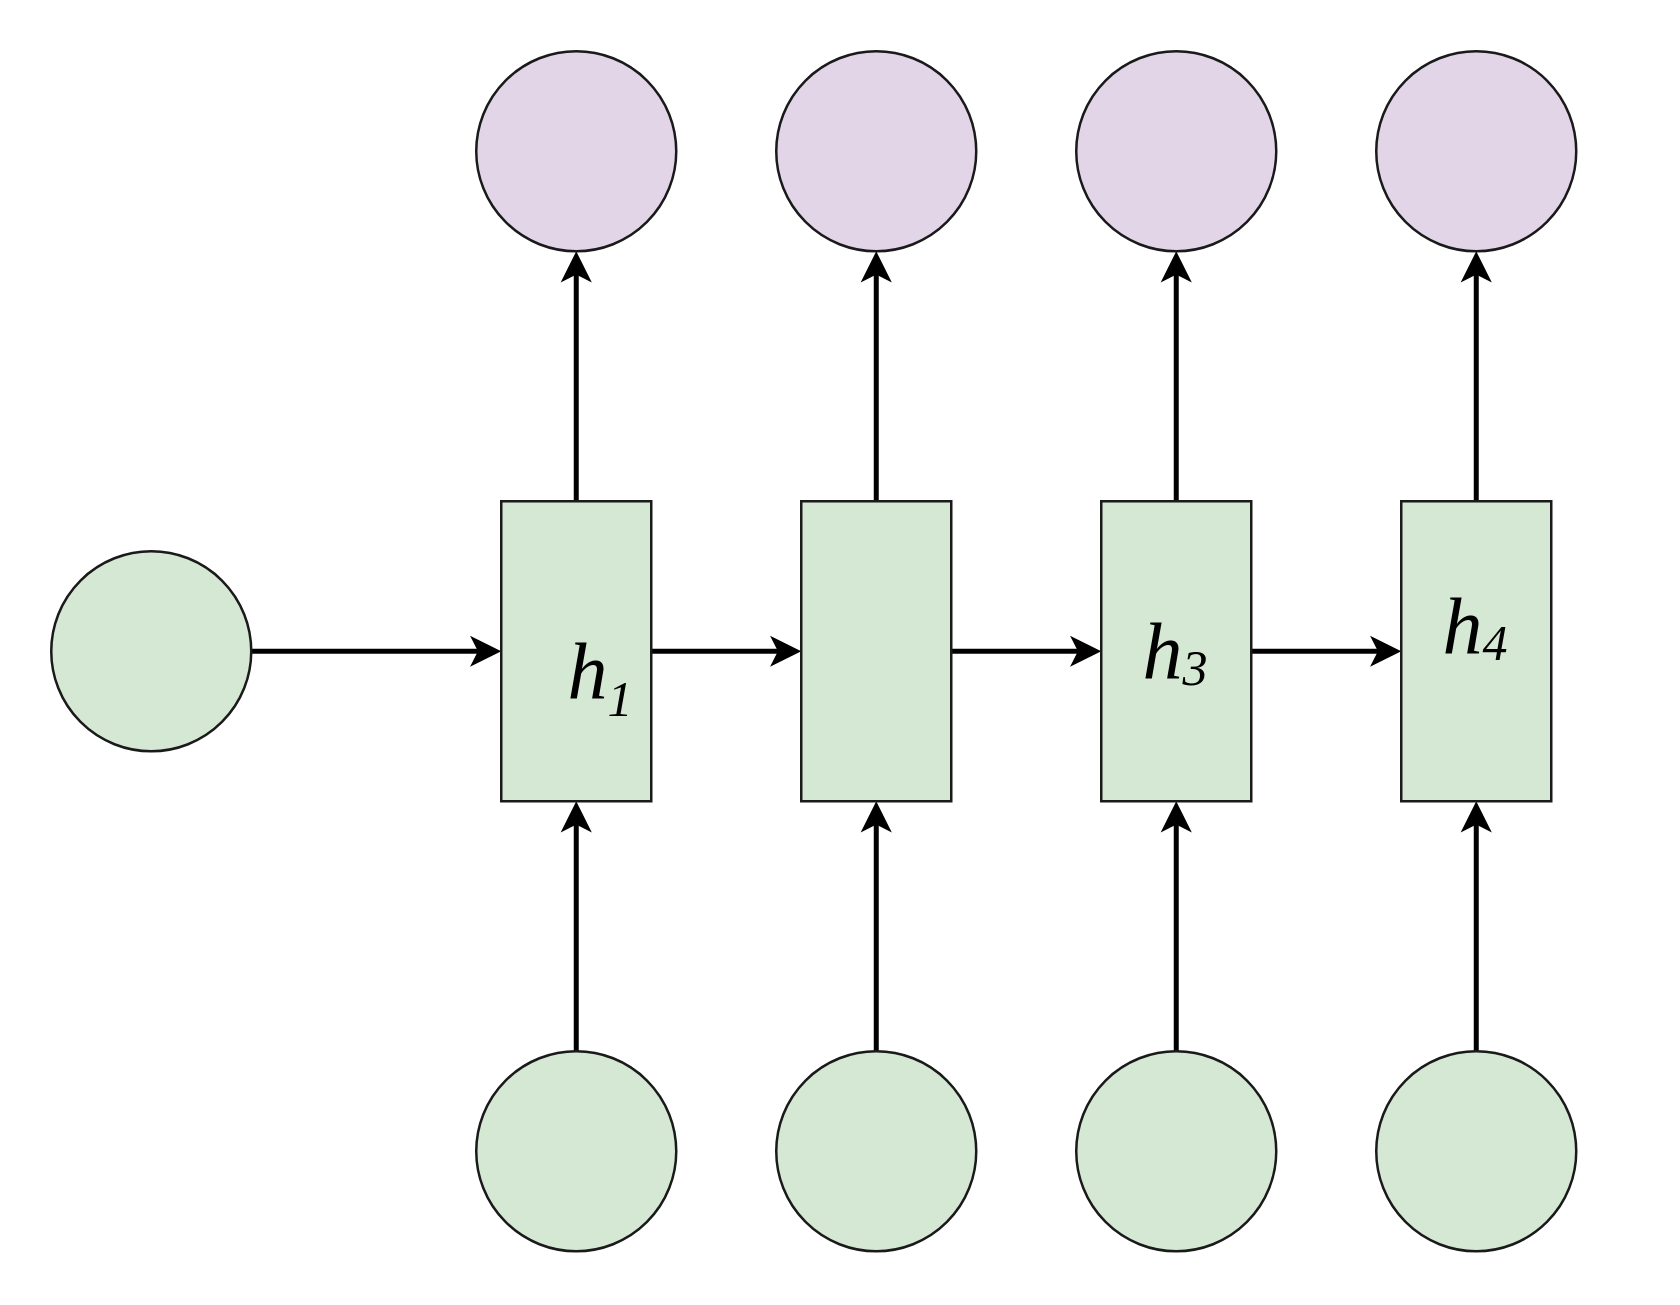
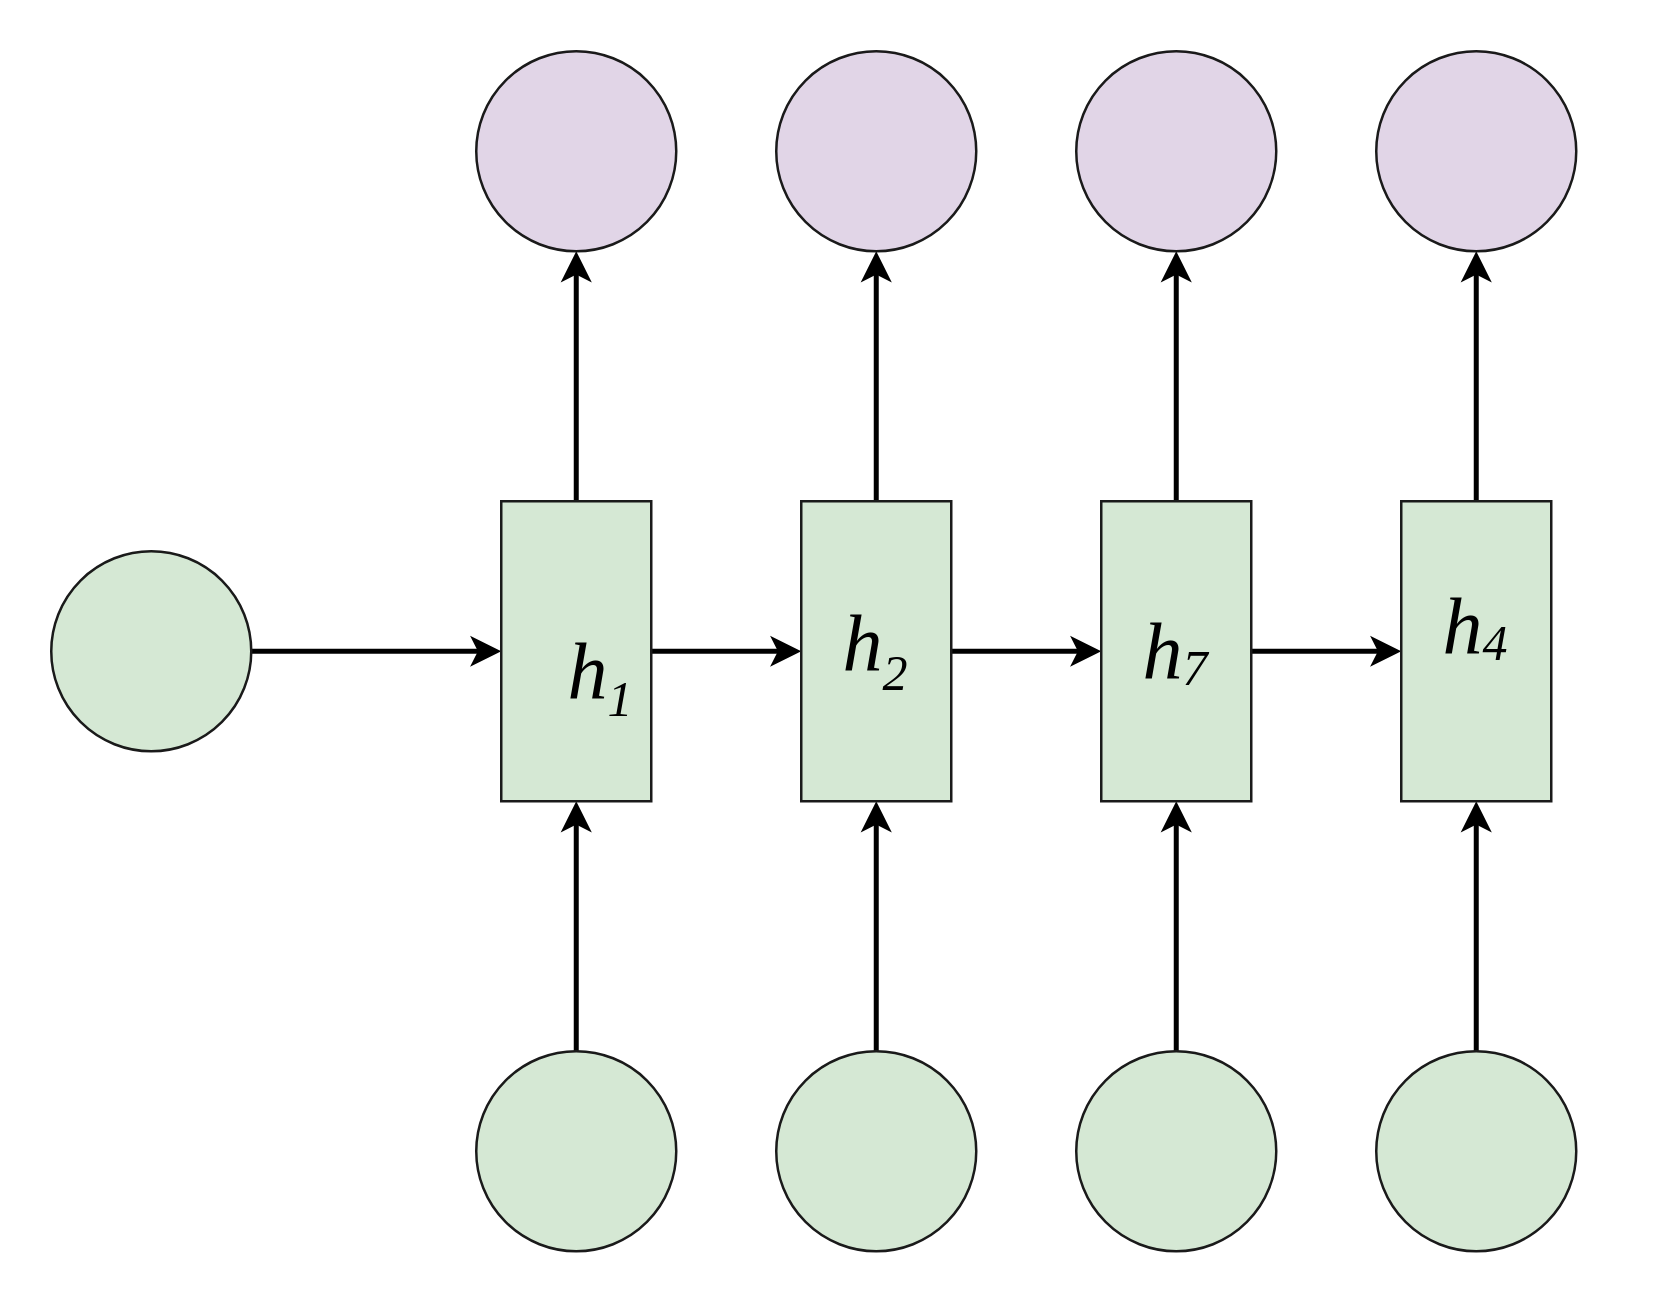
none -> (876, 651)
(1176, 651) -> (1176, 651)
